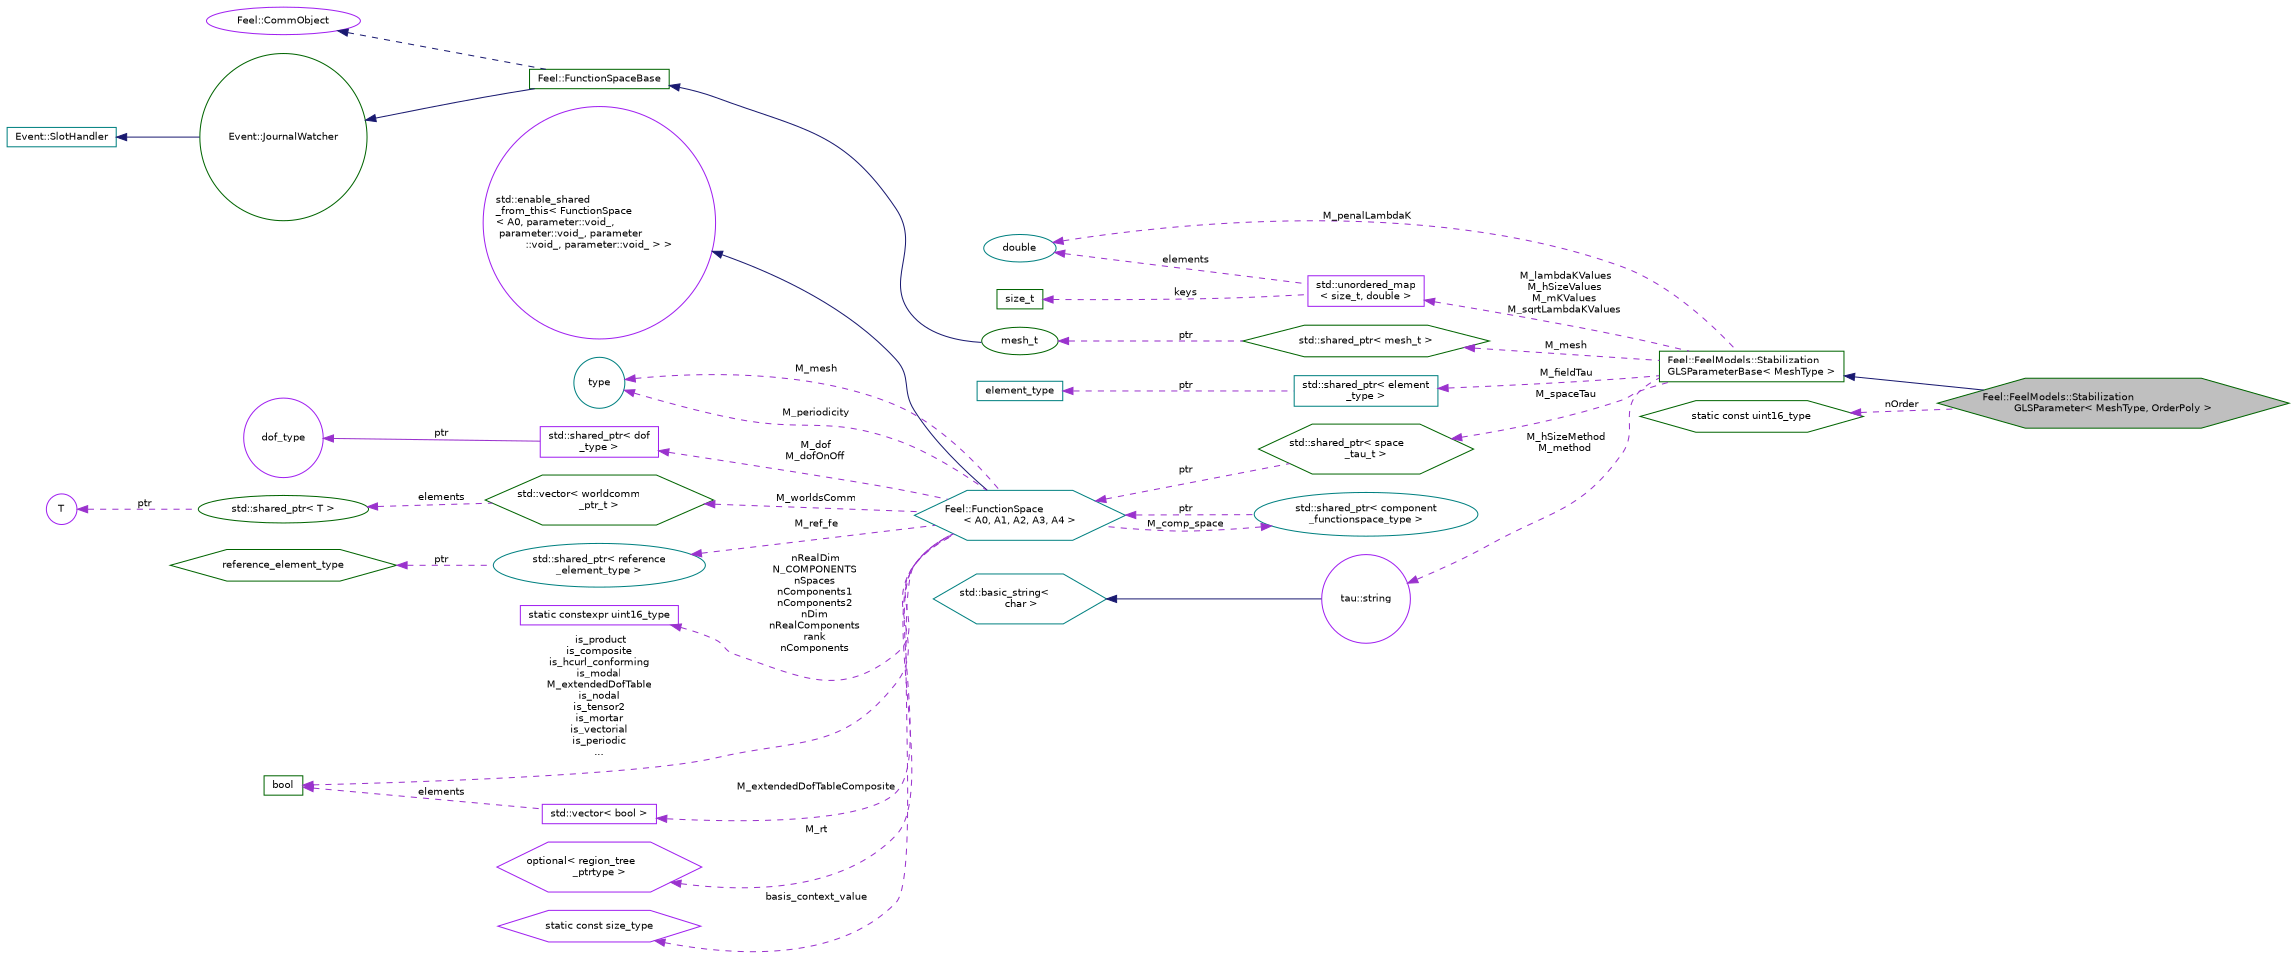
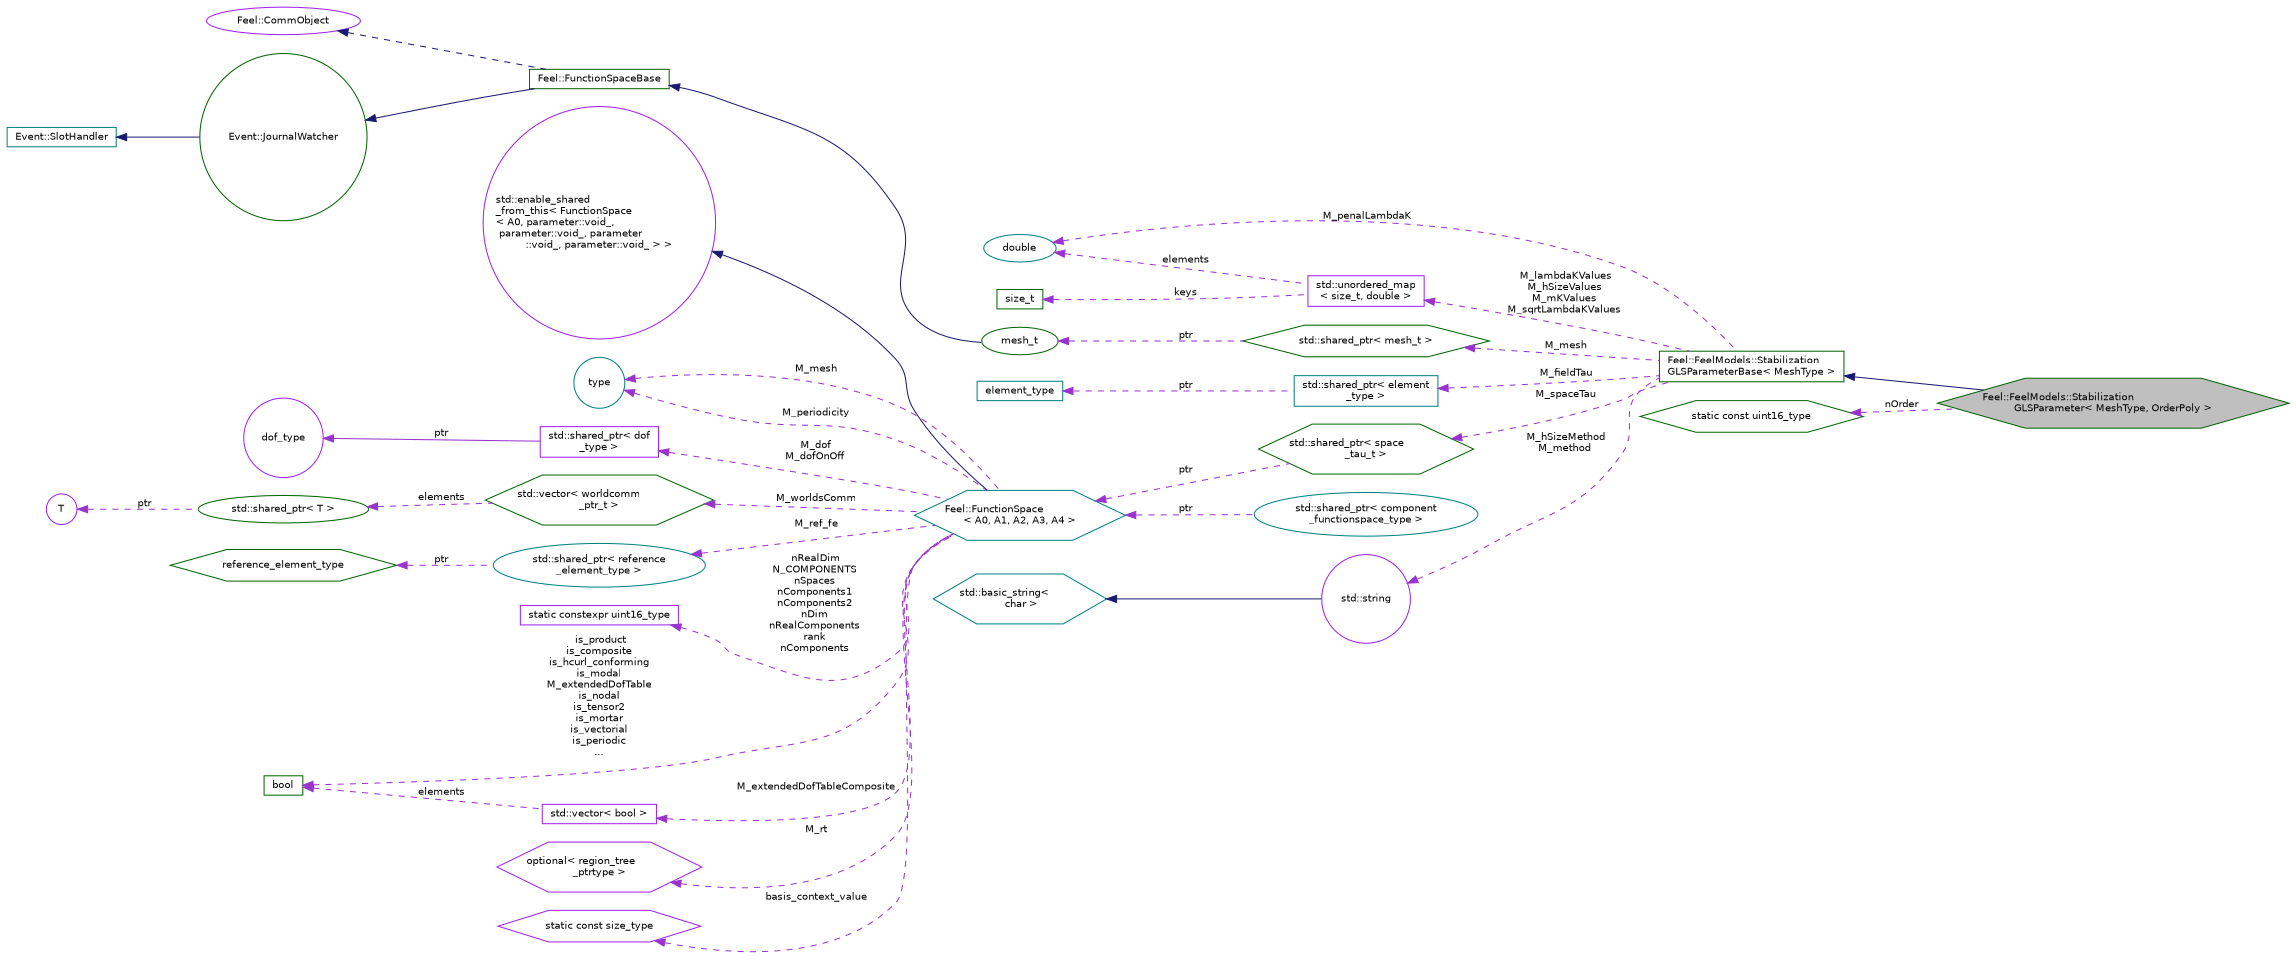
(1182, 531) -> none
(1366, 599) -> (1366, 599)
